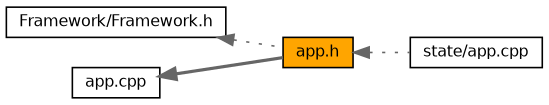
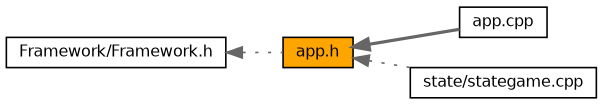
(476, 52) -> (503, 83)
(229, 66) -> (414, 37)
